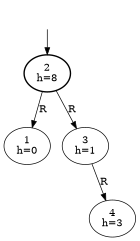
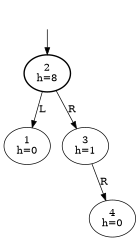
(43, 110) -> (42, 110)
(112, 219) -> (112, 219)
